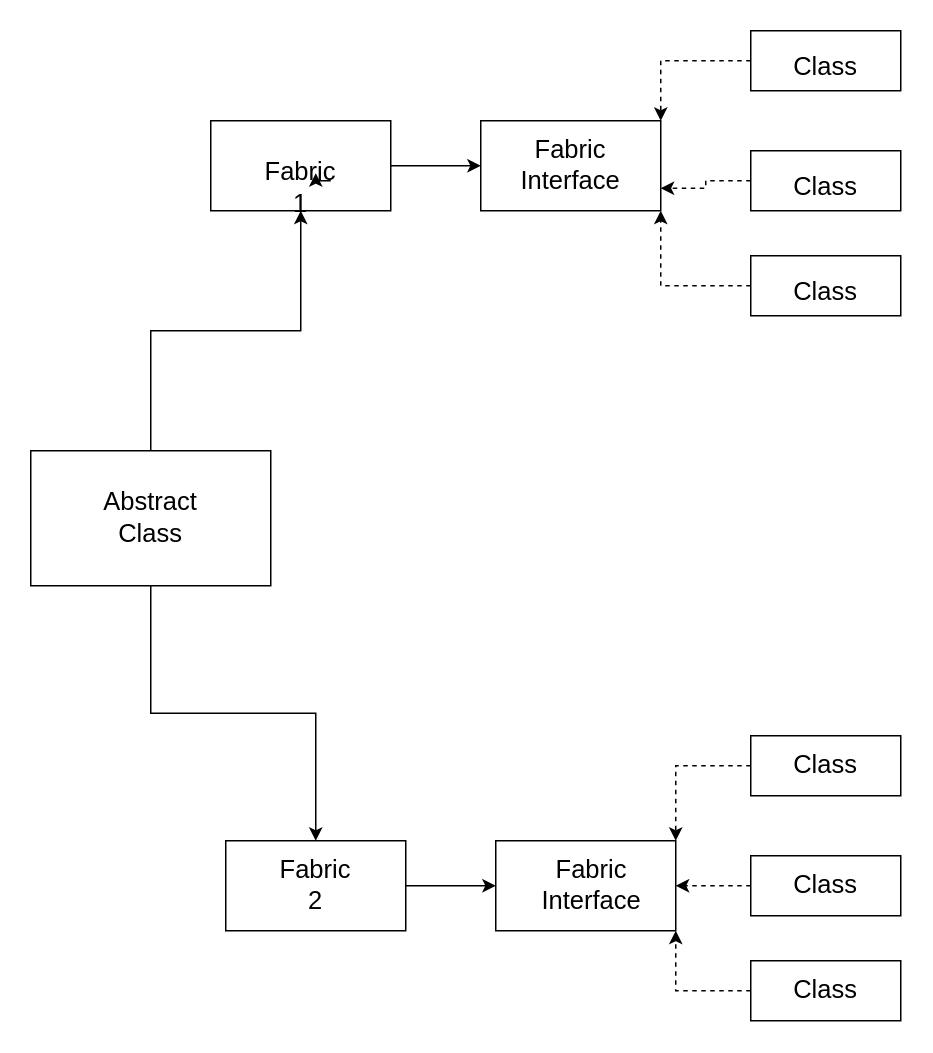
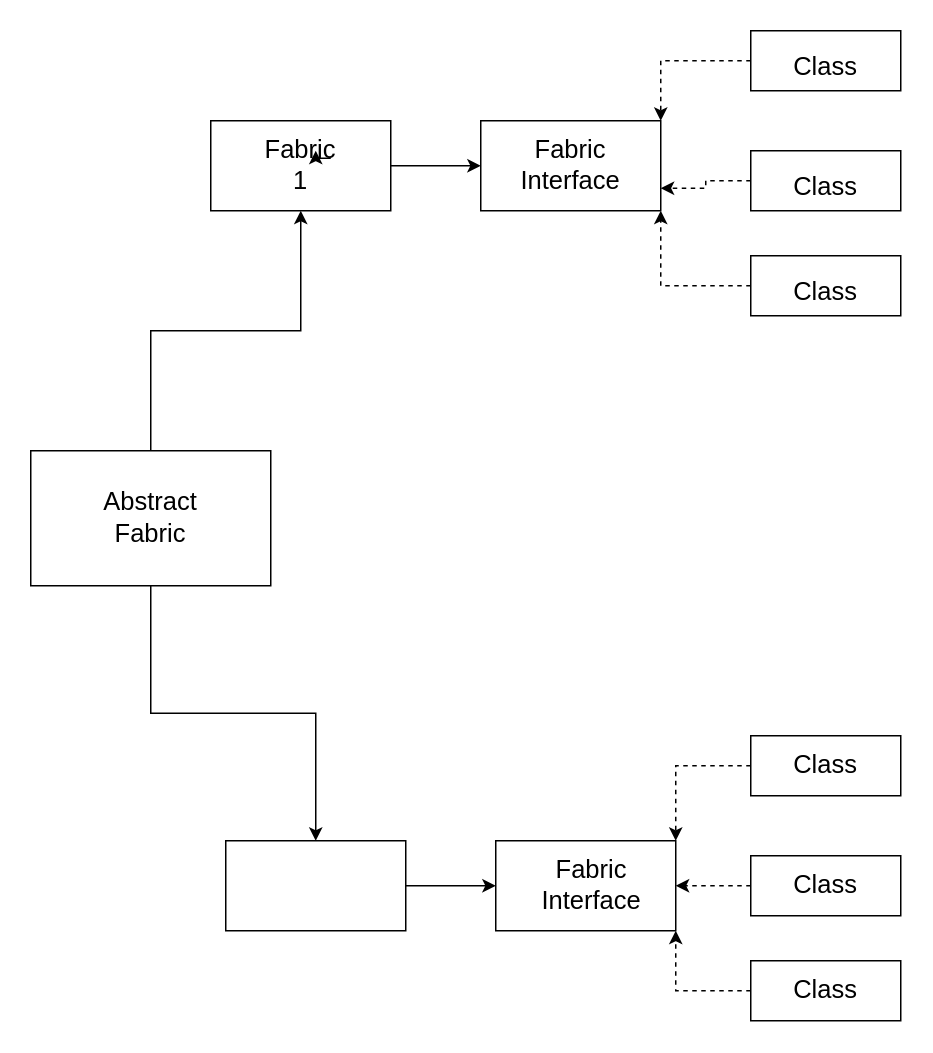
(301, 188) -> (301, 166)
(151, 518) -> (151, 518)
(316, 886) -> none
